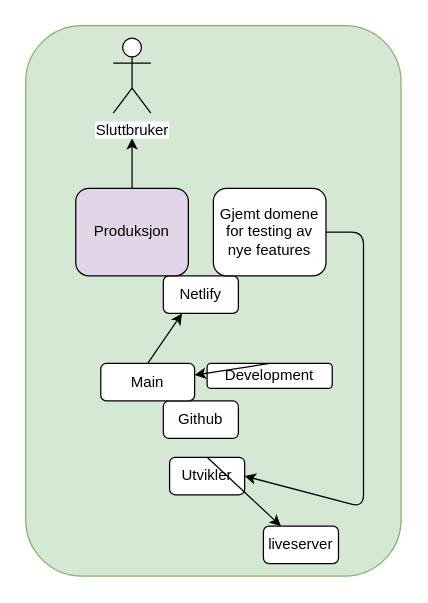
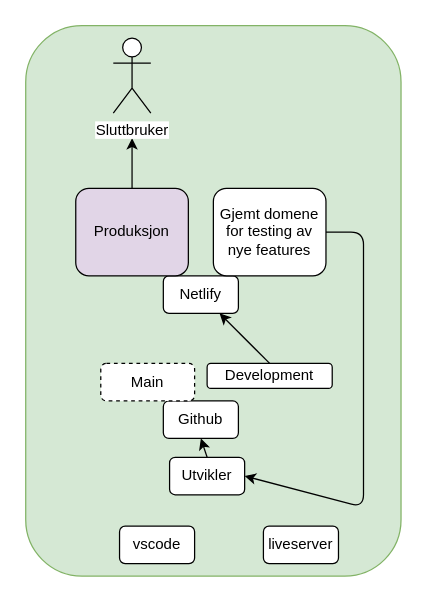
(162, 341) -> none
(236, 368) -> (247, 341)
(148, 382) -> (148, 382)
(241, 489) -> (205, 452)
none -> (157, 544)
